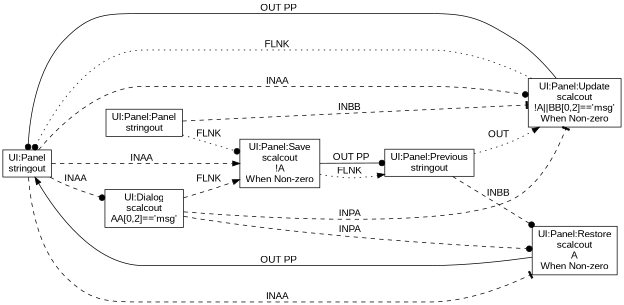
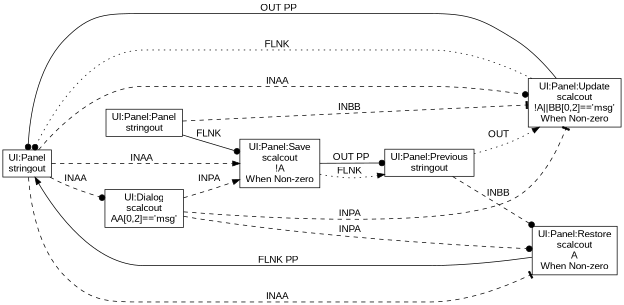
(208, 143) -> (208, 143)
(212, 179) -> (212, 179)
(280, 260) -> (280, 260)
